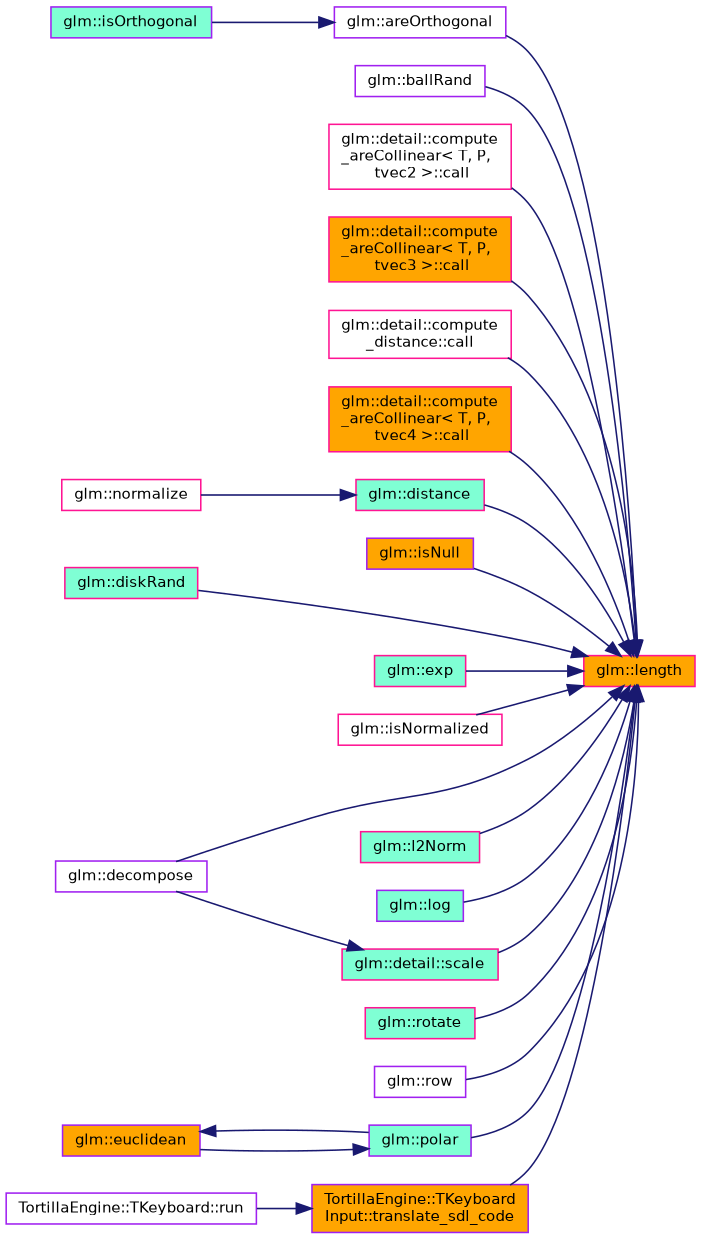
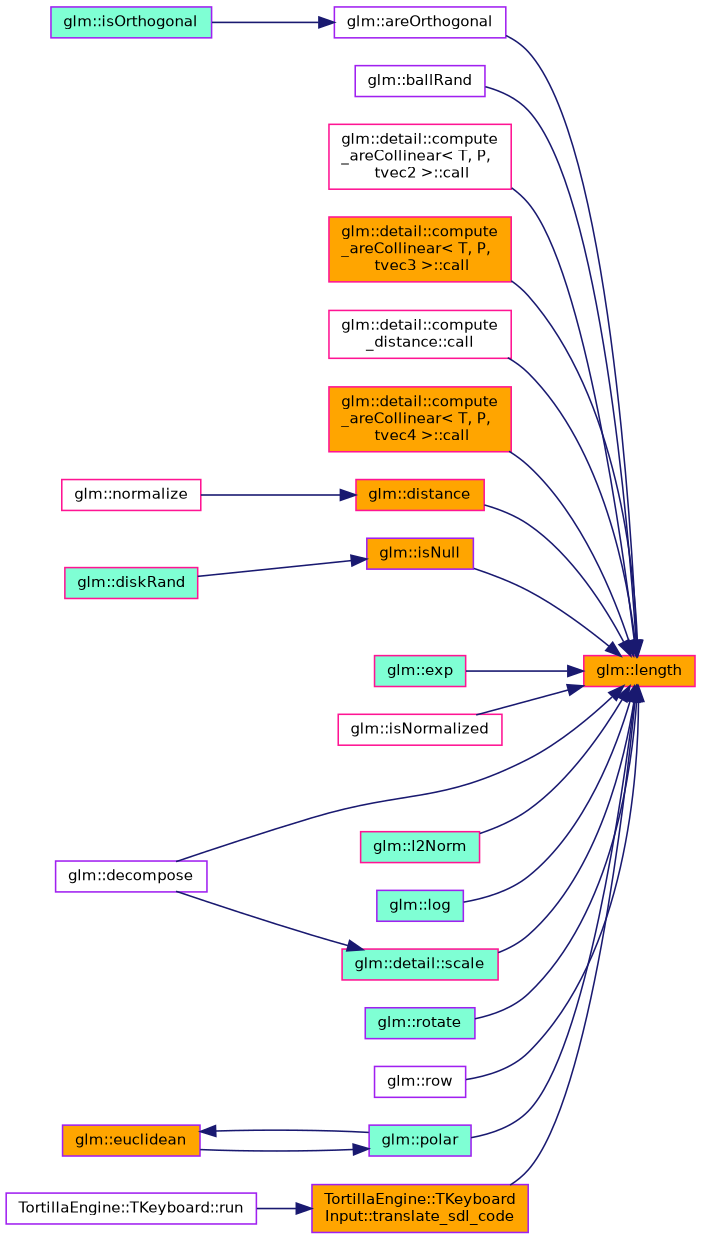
(420, 495) -> (420, 495)
(386, 616) -> (274, 568)
(420, 1023) -> (420, 1023)
